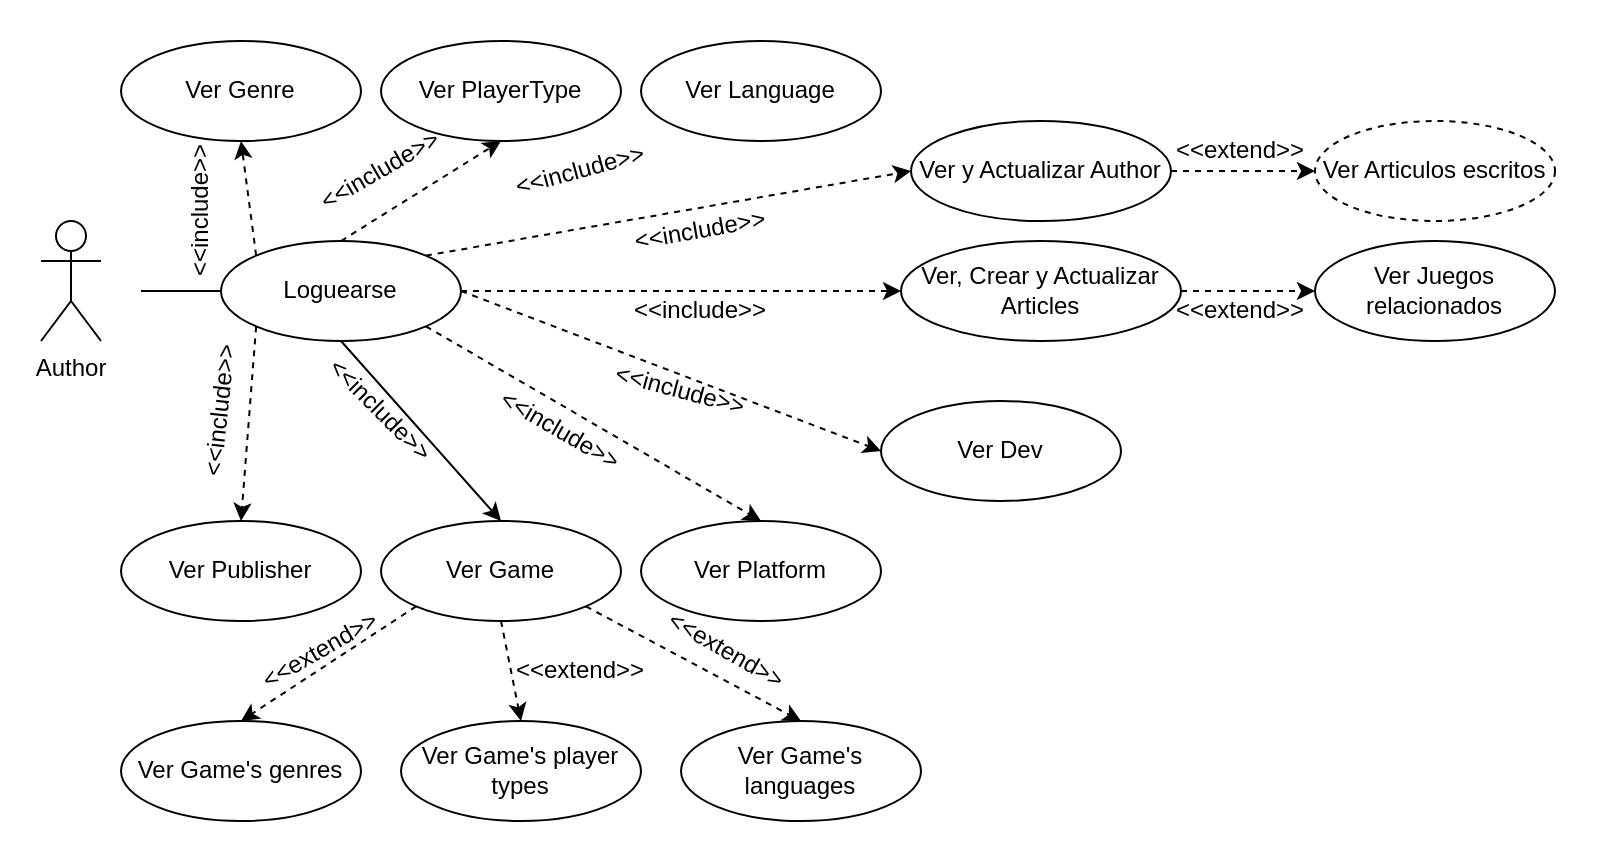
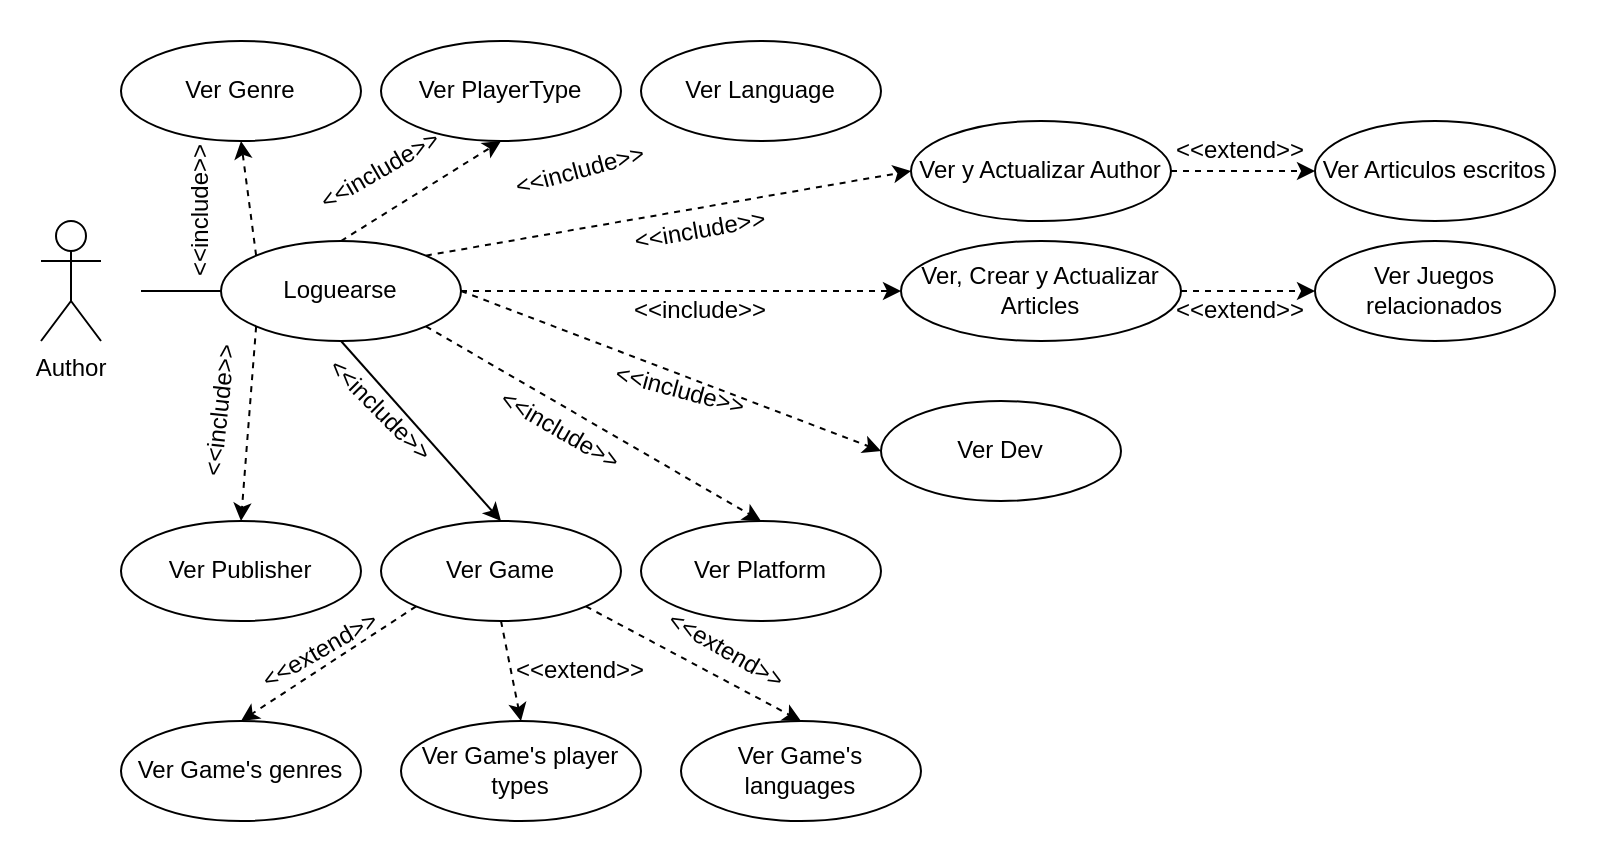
(1435, 171) -> (1435, 171)
